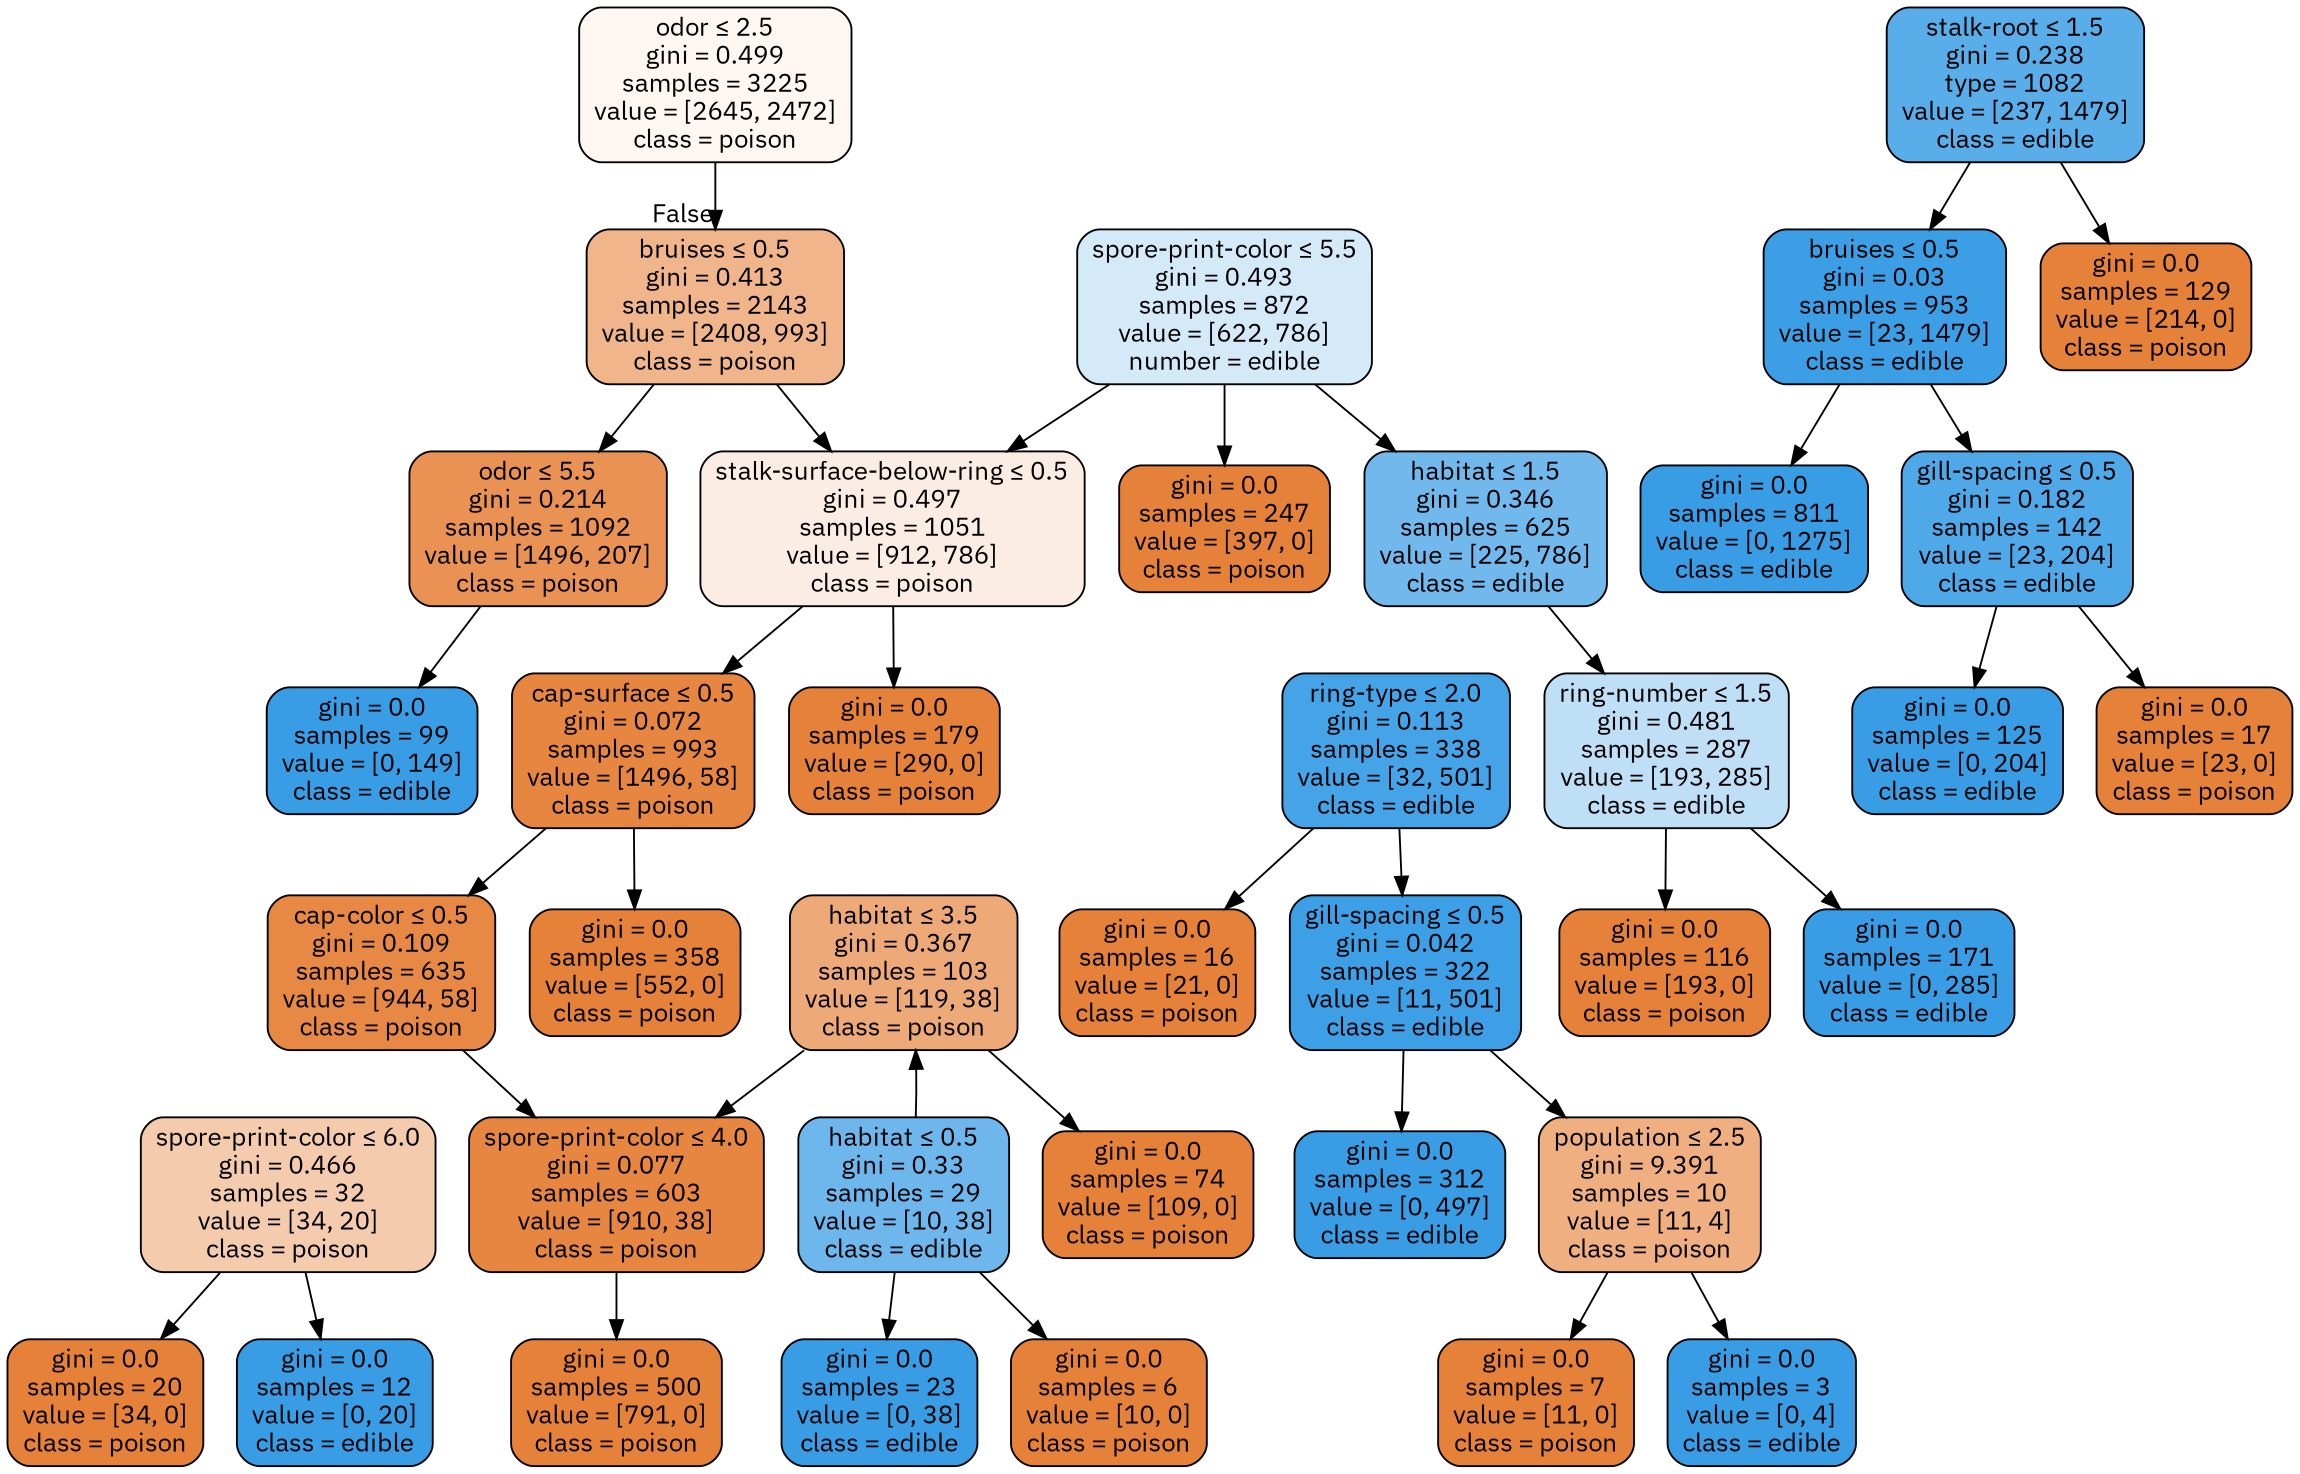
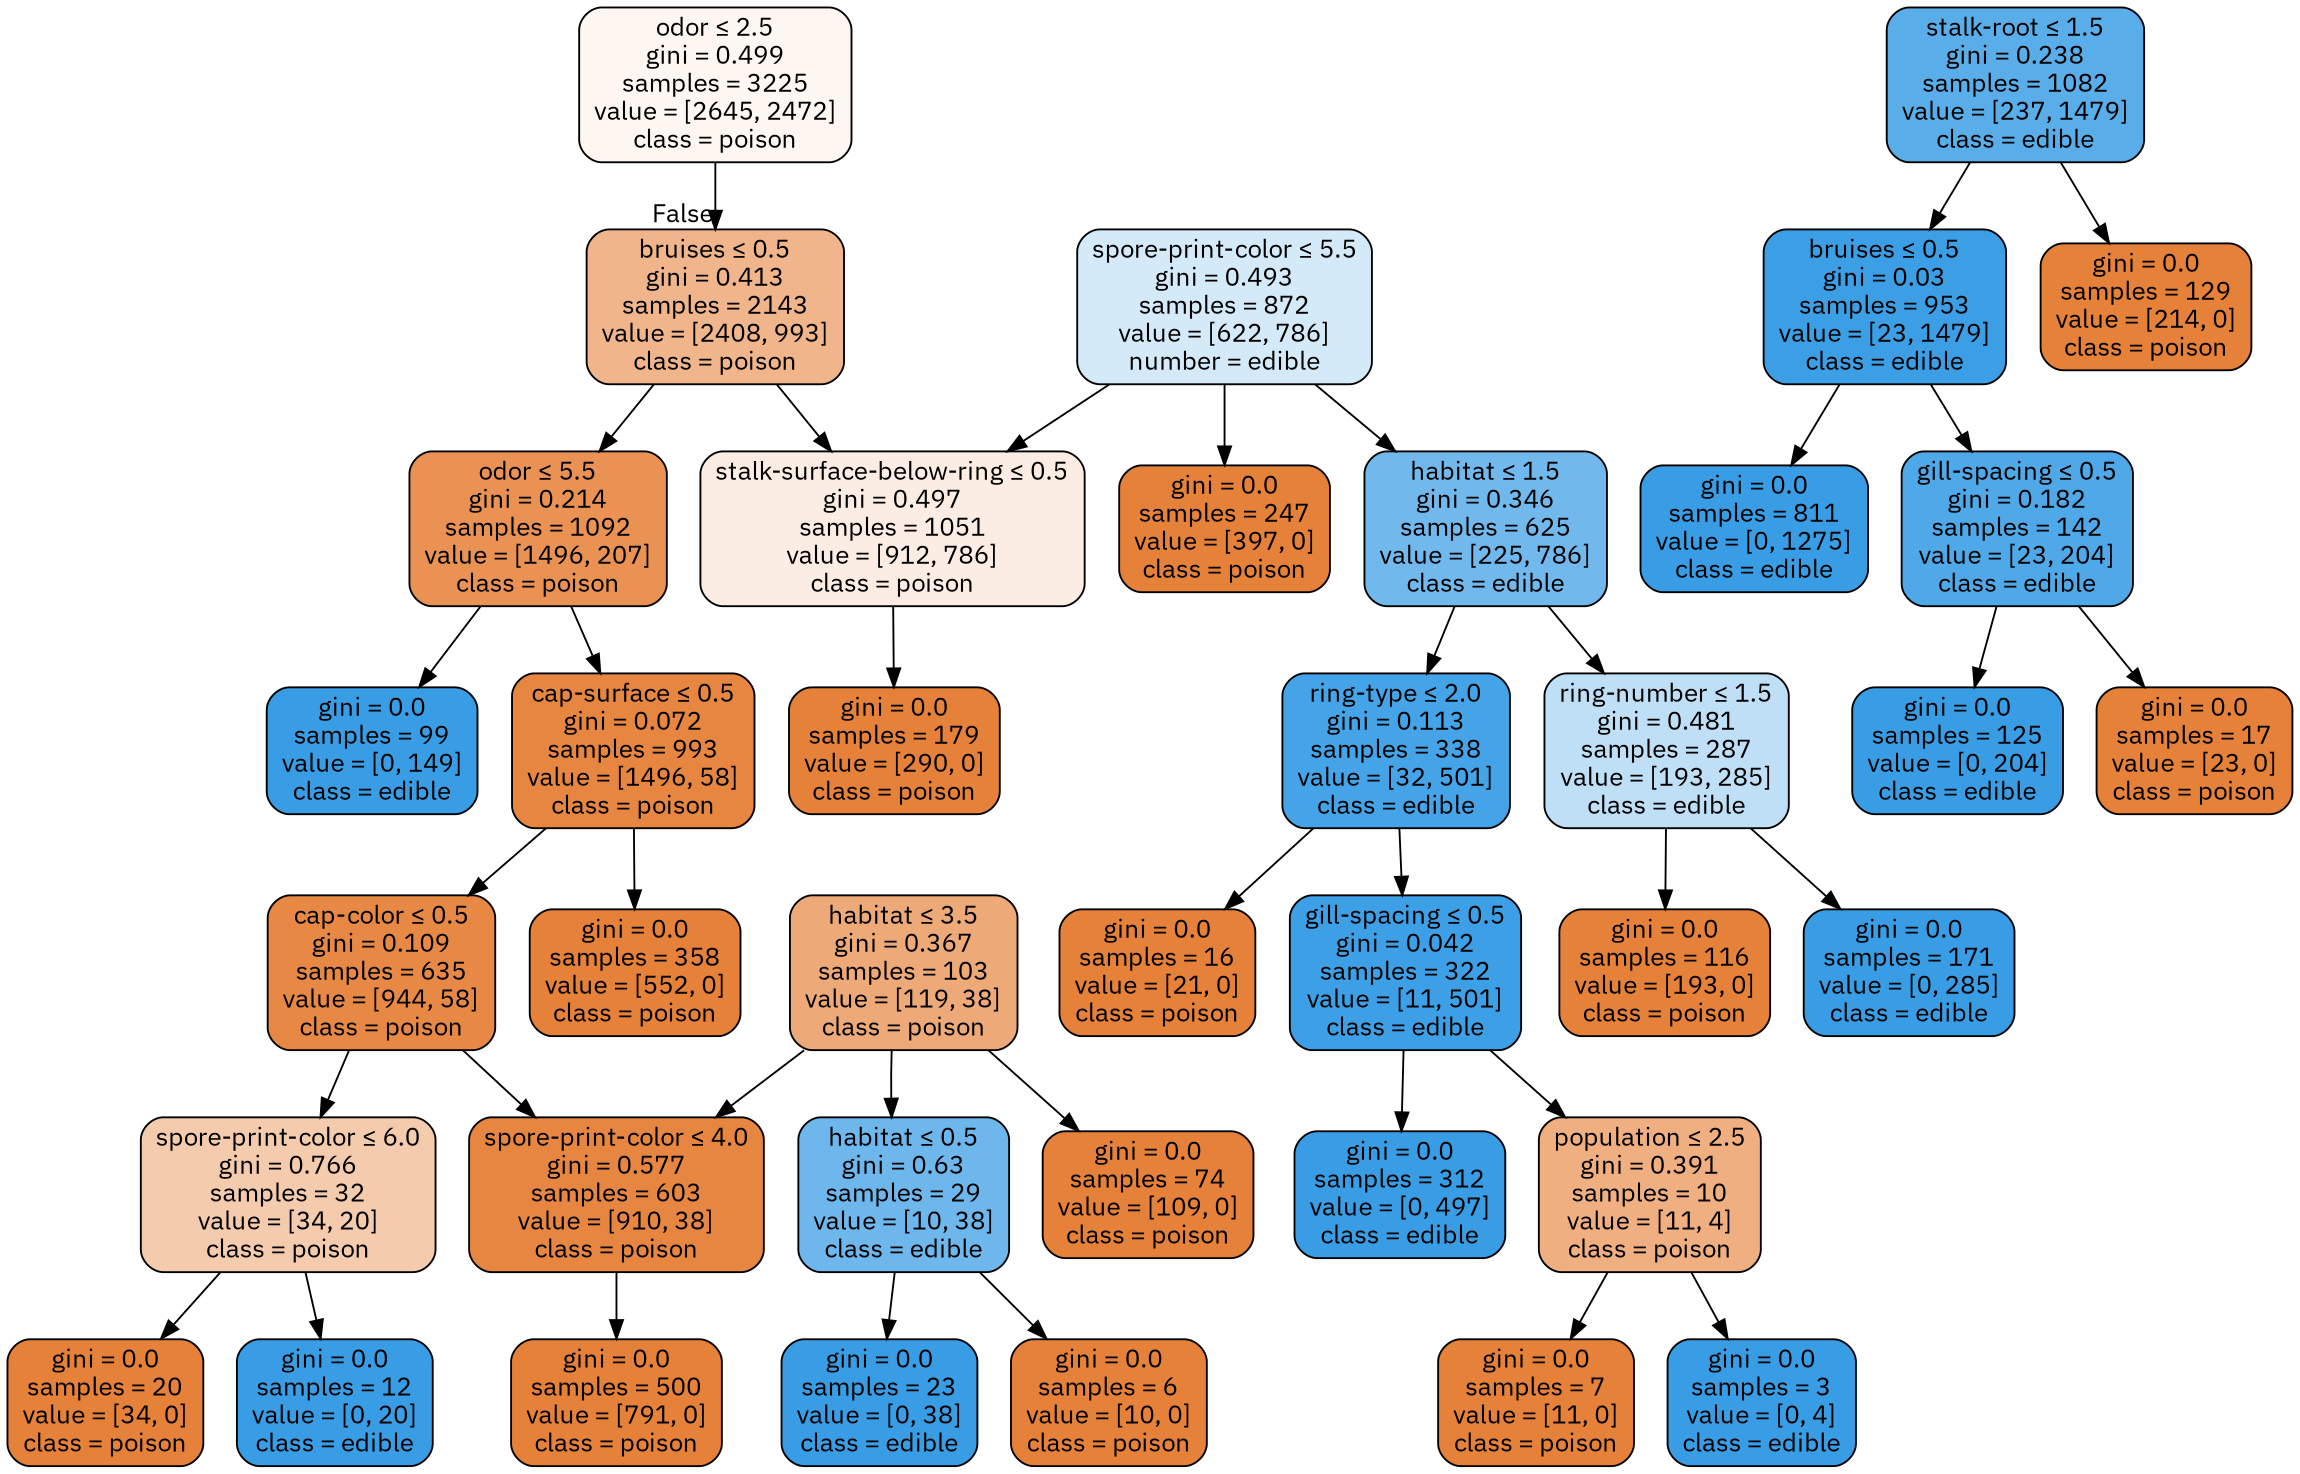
(2015, 84) -> (2015, 84)
none -> (1445, 631)
(770, 634) -> (582, 631)
none -> (339, 1075)
(916, 1093) -> (891, 1074)
(288, 1166) -> (288, 1166)
(616, 1166) -> (616, 1166)
(904, 1166) -> (904, 1166)
(1650, 1166) -> (1650, 1166)
